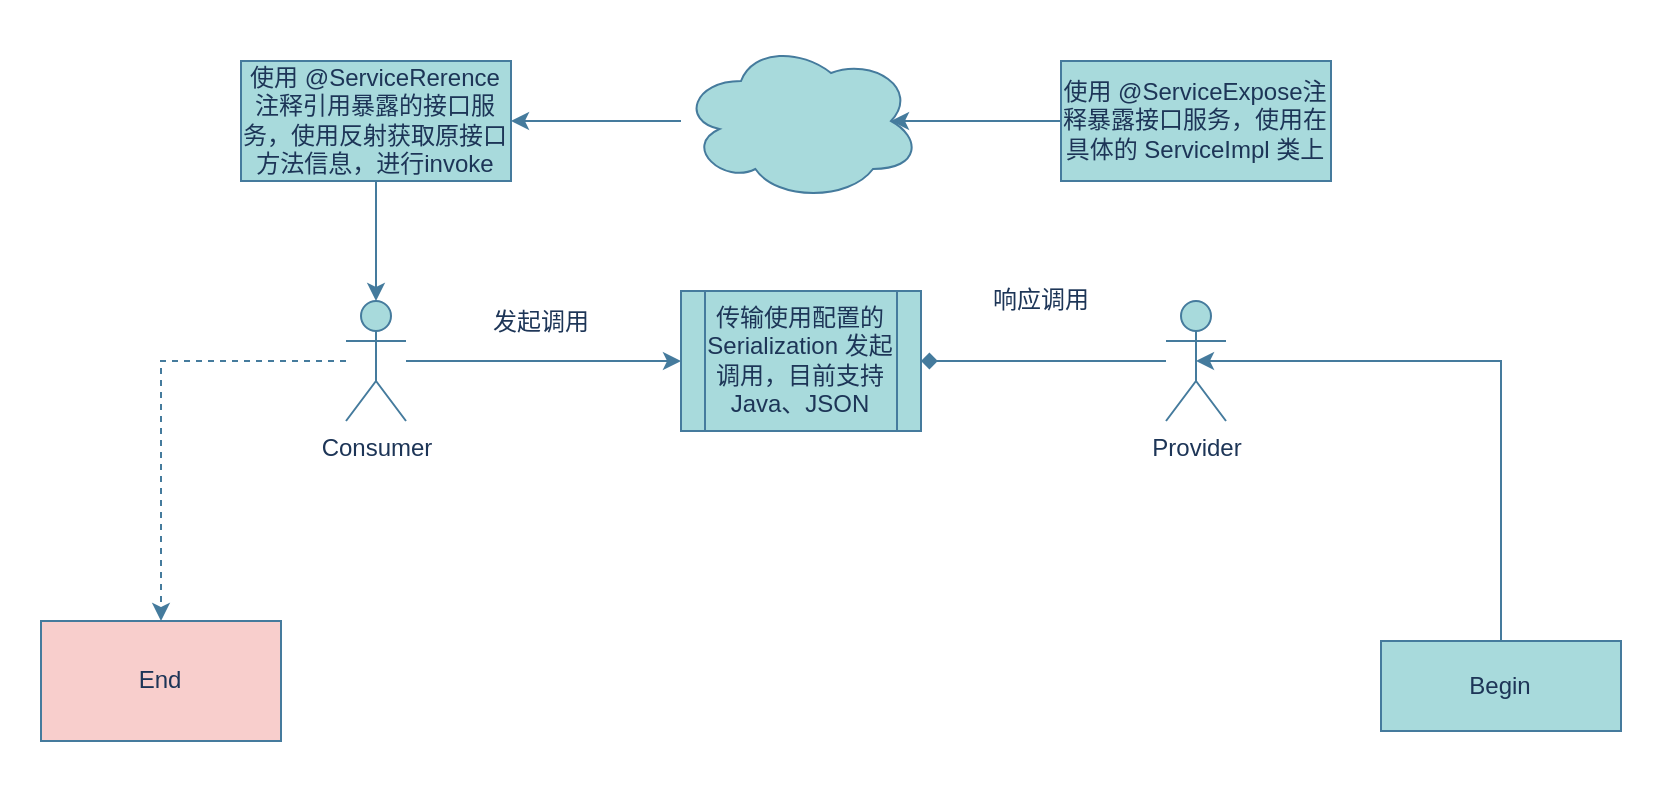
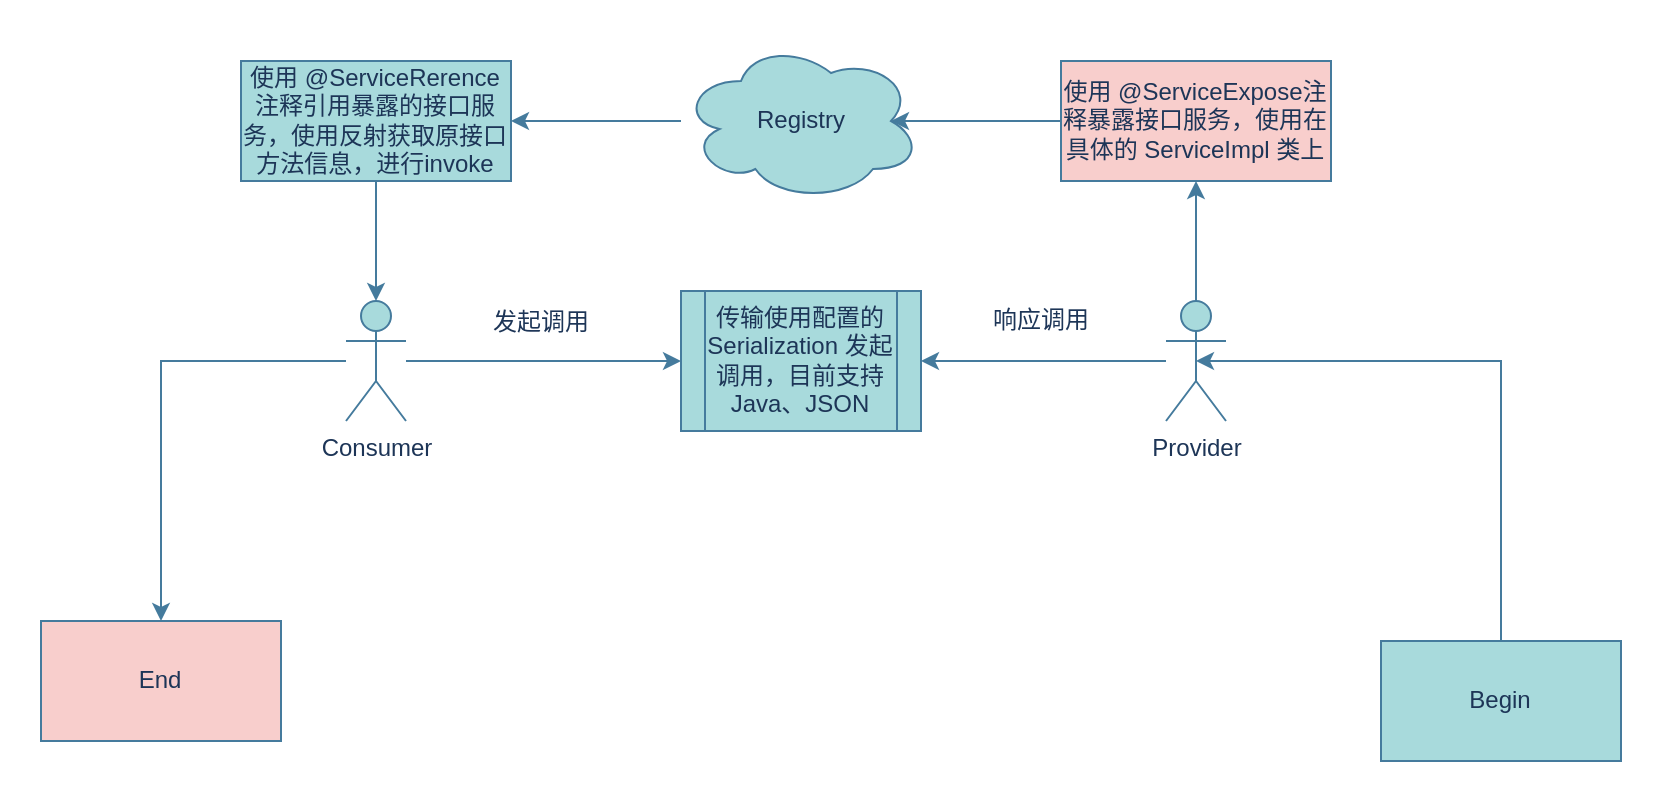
none -> (801, 121)
(1196, 121) -> (1196, 121)
none -> (1196, 248)
(1041, 301) -> (1041, 321)
(937, 361) -> (936, 361)
(161, 393) -> (161, 393)
(1501, 686) -> (1501, 701)
